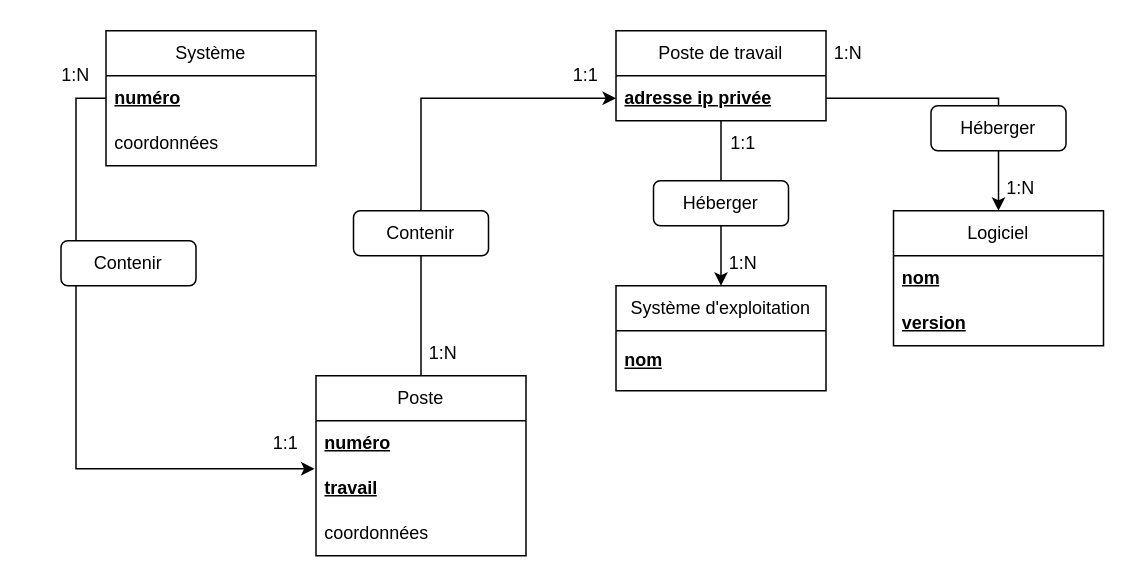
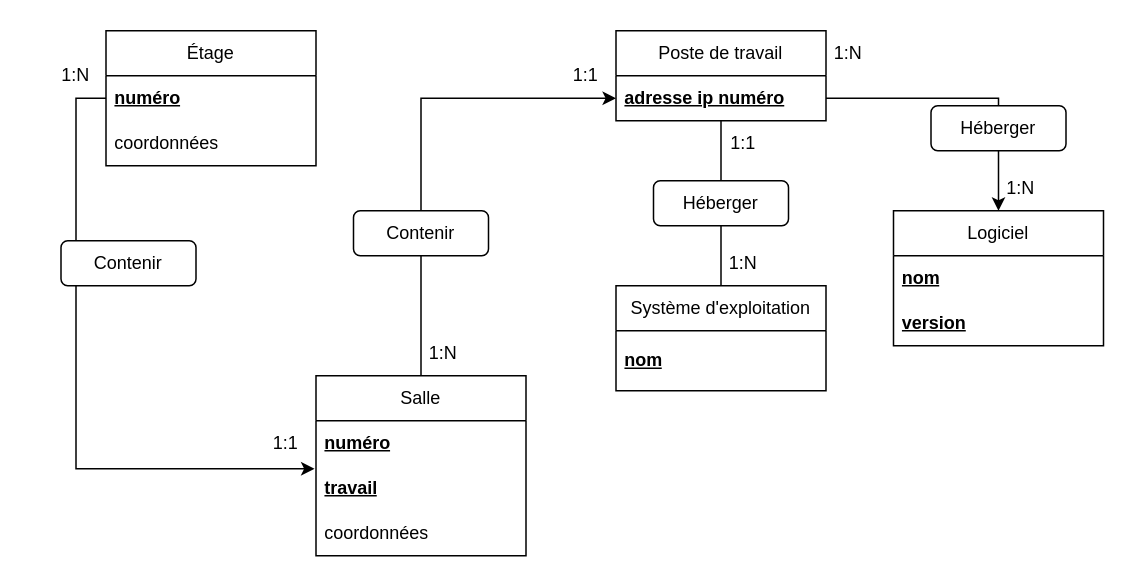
(211, 53) -> (211, 53)
(701, 98) -> (703, 98)
(721, 274) -> (721, 278)
(421, 398) -> (421, 398)
